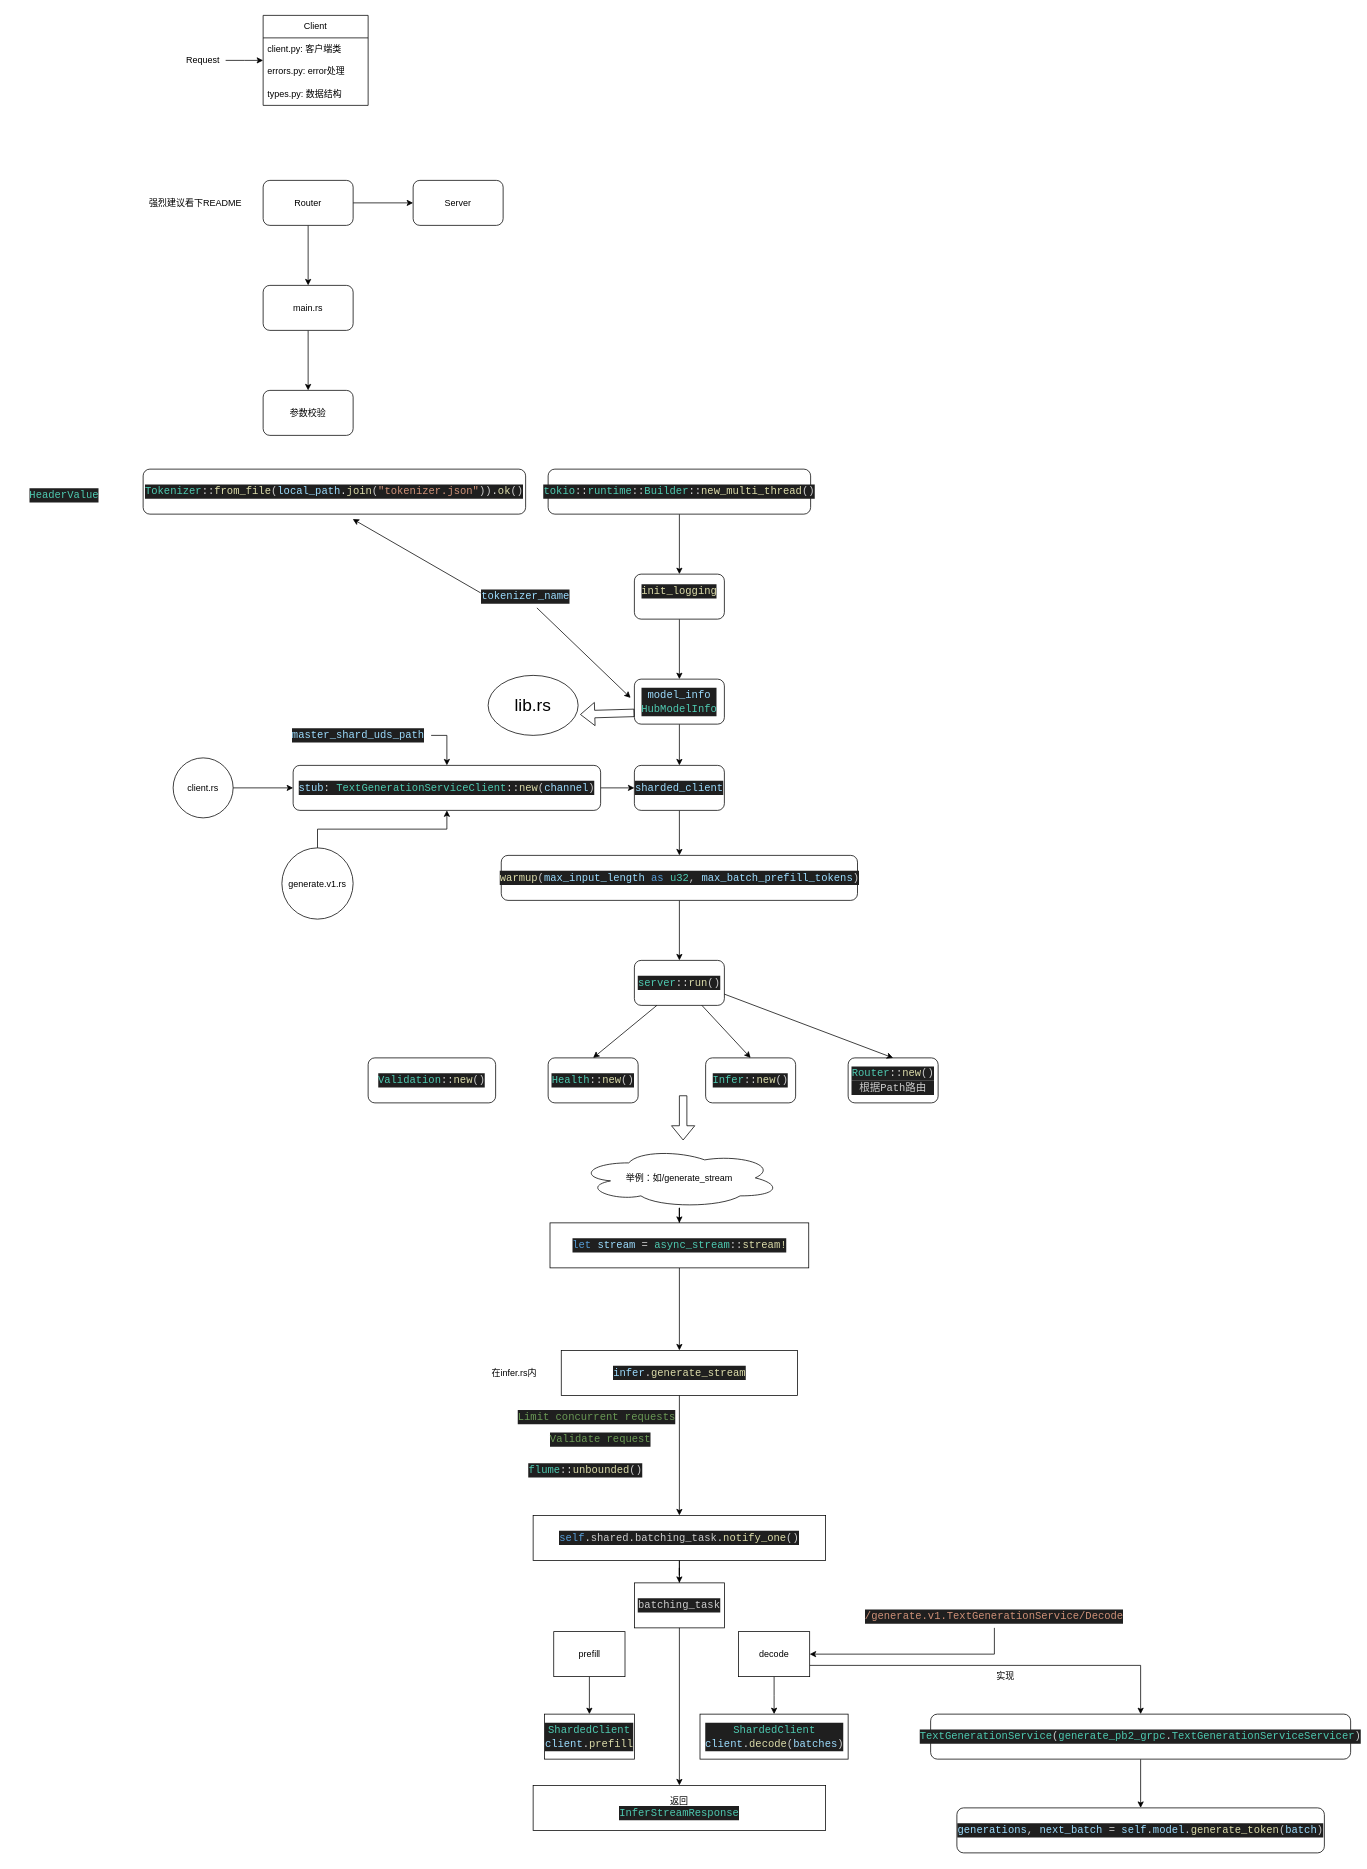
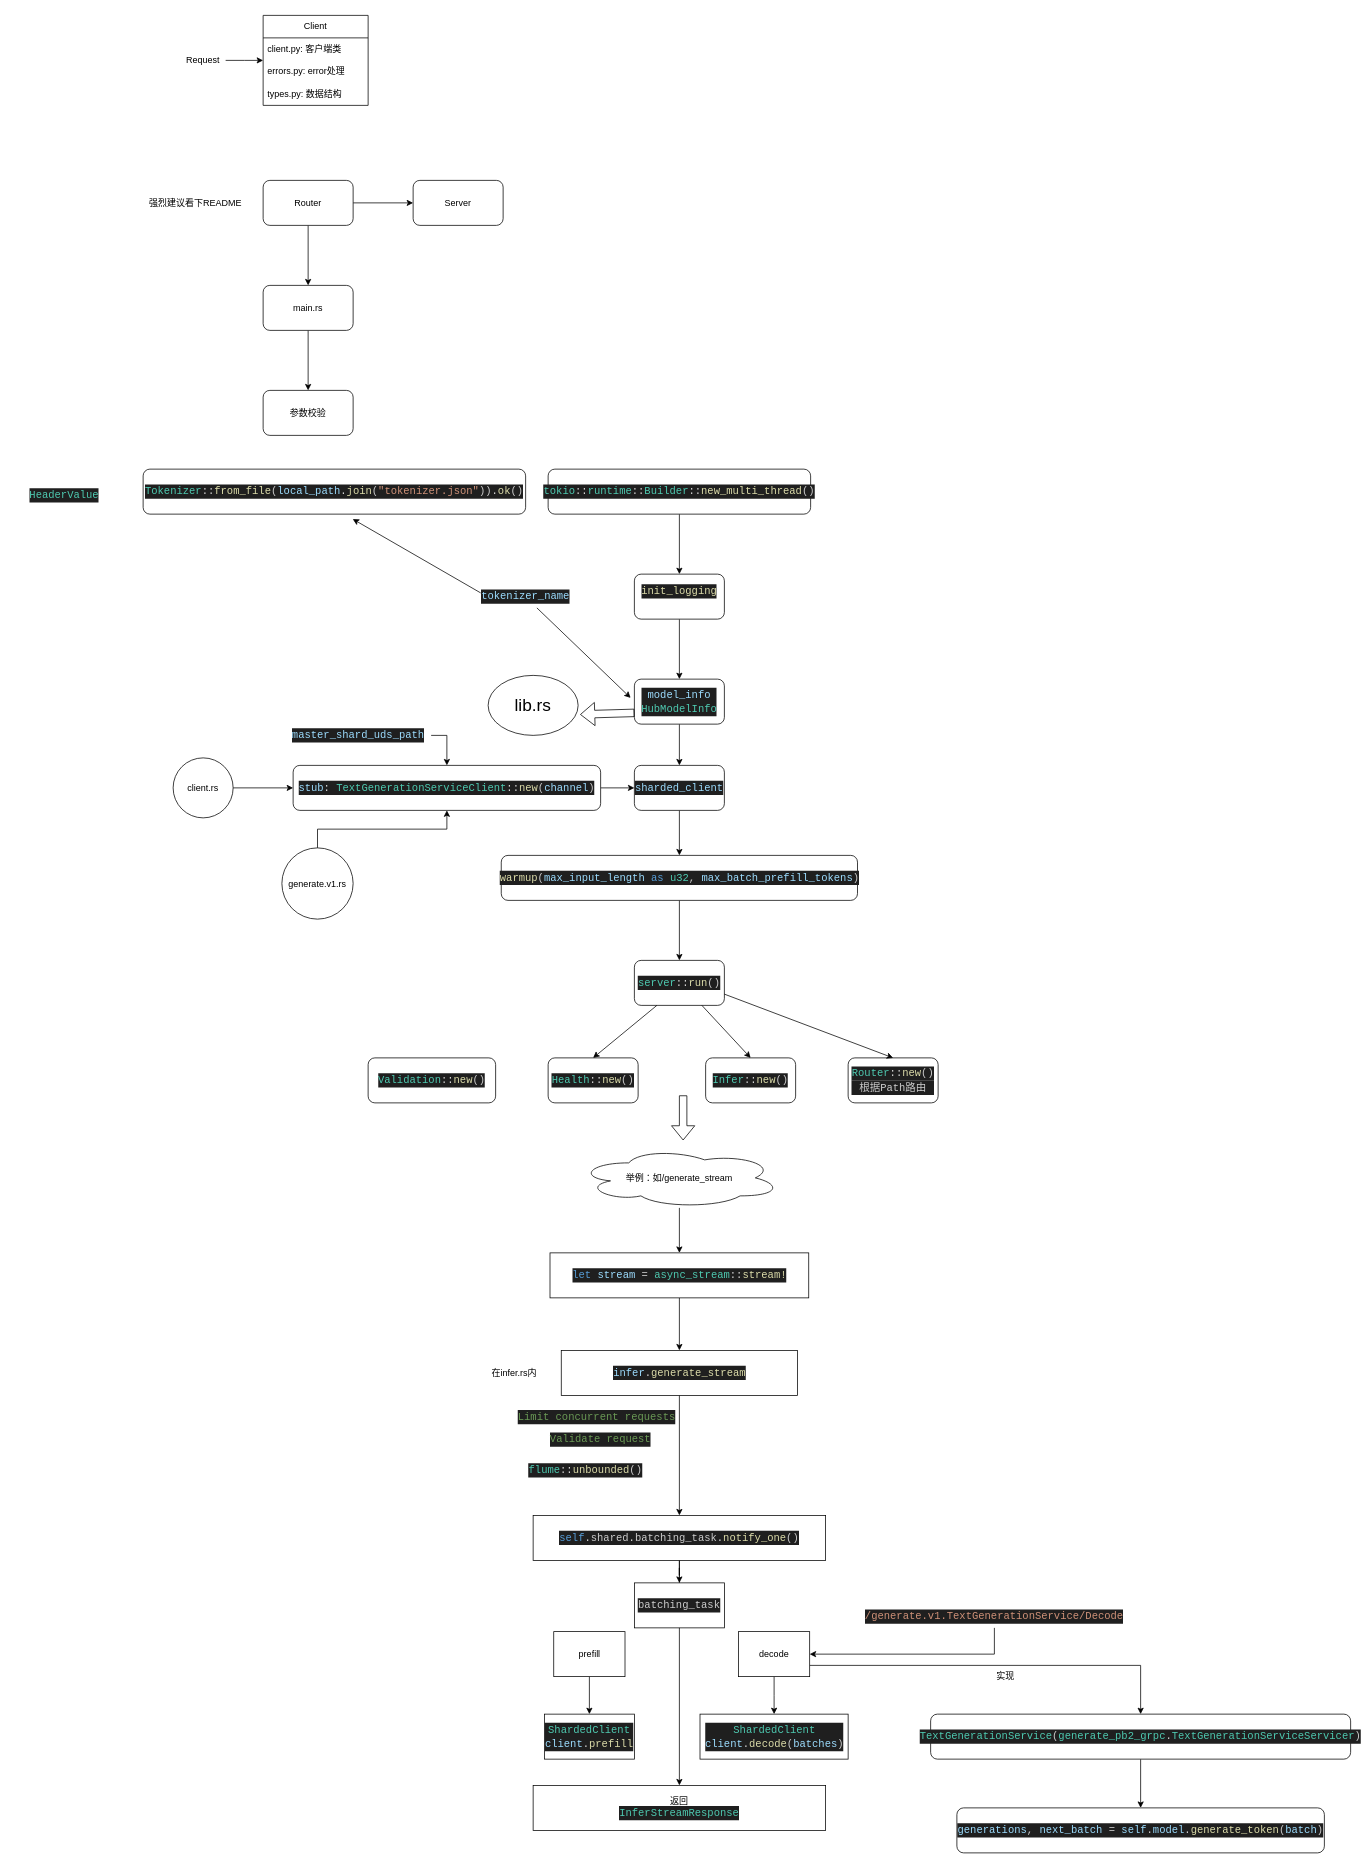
(679, 1245) -> (679, 1275)
